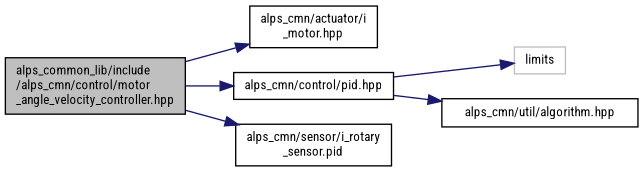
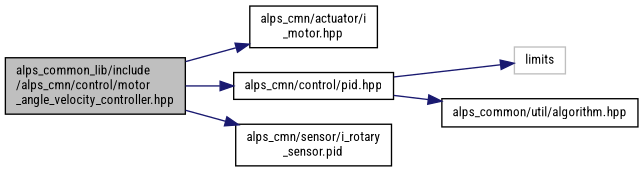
(540, 113) -> (540, 113)
